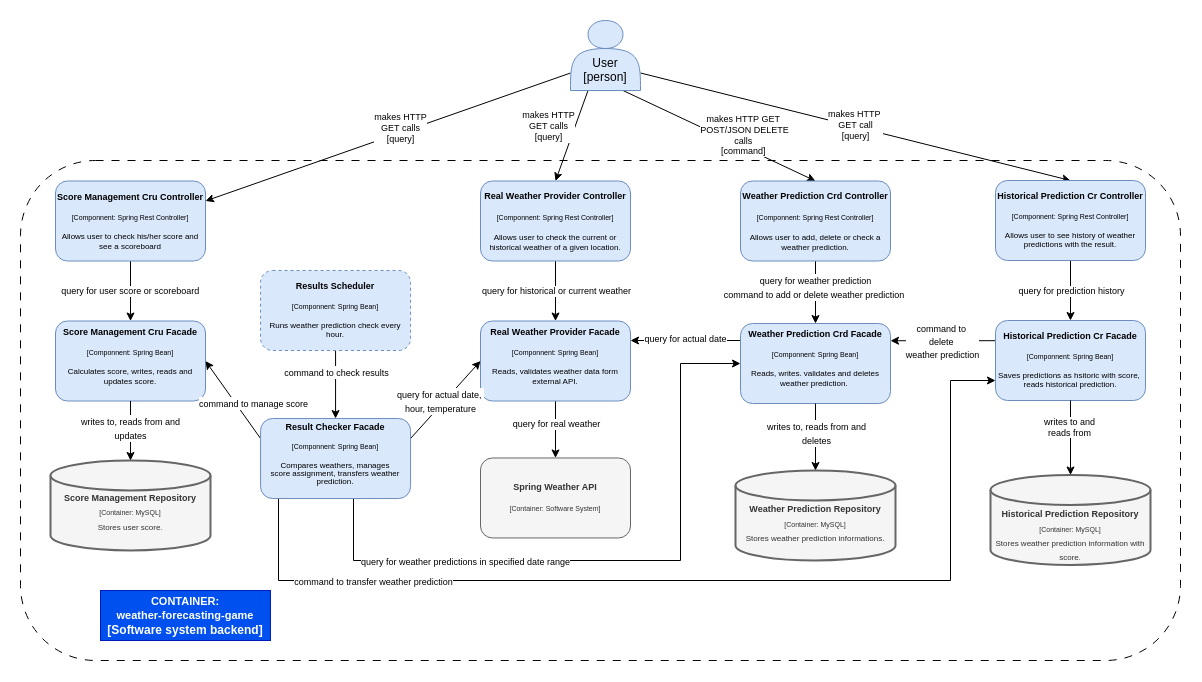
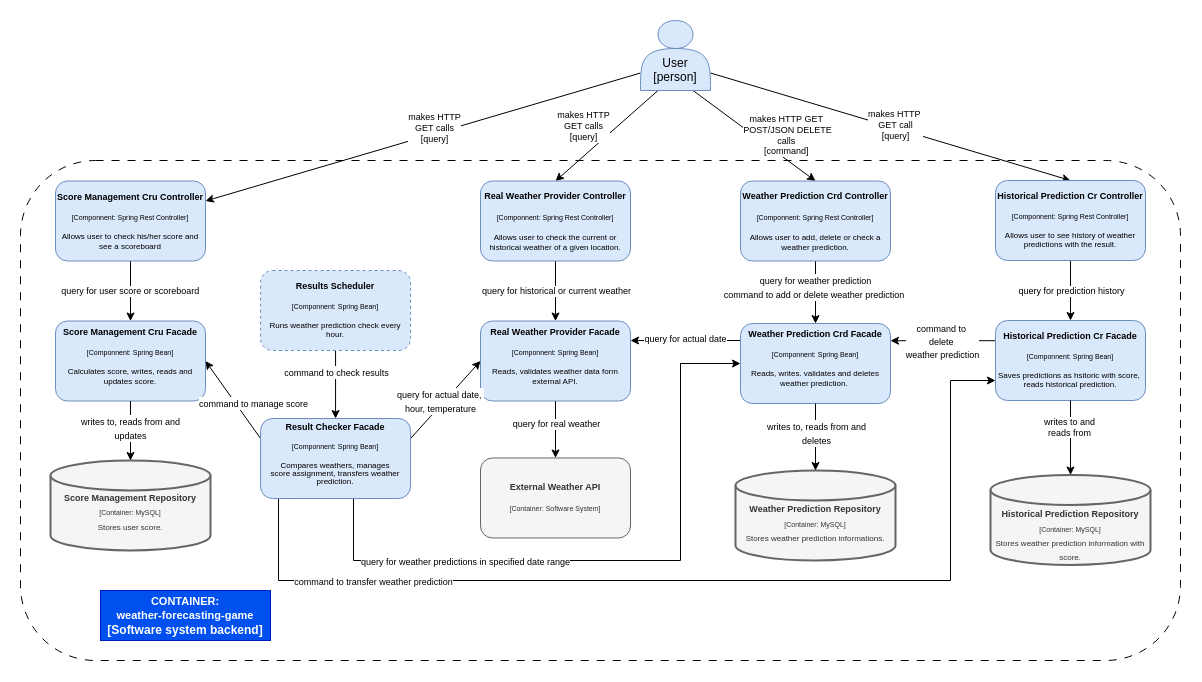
(606, 56) -> (676, 56)
(556, 498) -> (556, 498)
